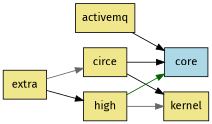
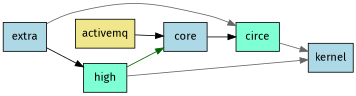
(105, 62) -> (258, 37)
(142, 62) -> (218, 37)
(140, 81) -> (290, 46)
(25, 85) -> (25, 37)
(105, 106) -> (105, 78)
(186, 106) -> (331, 58)
